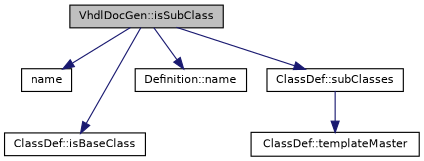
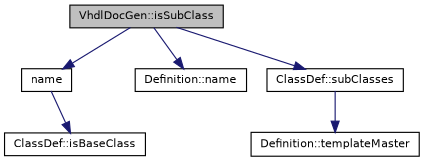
(114, 75) -> (58, 107)
(335, 144) -> (335, 144)
